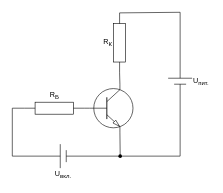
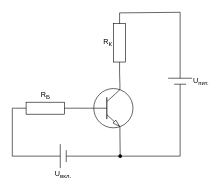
(54, 108) -> (45, 108)
